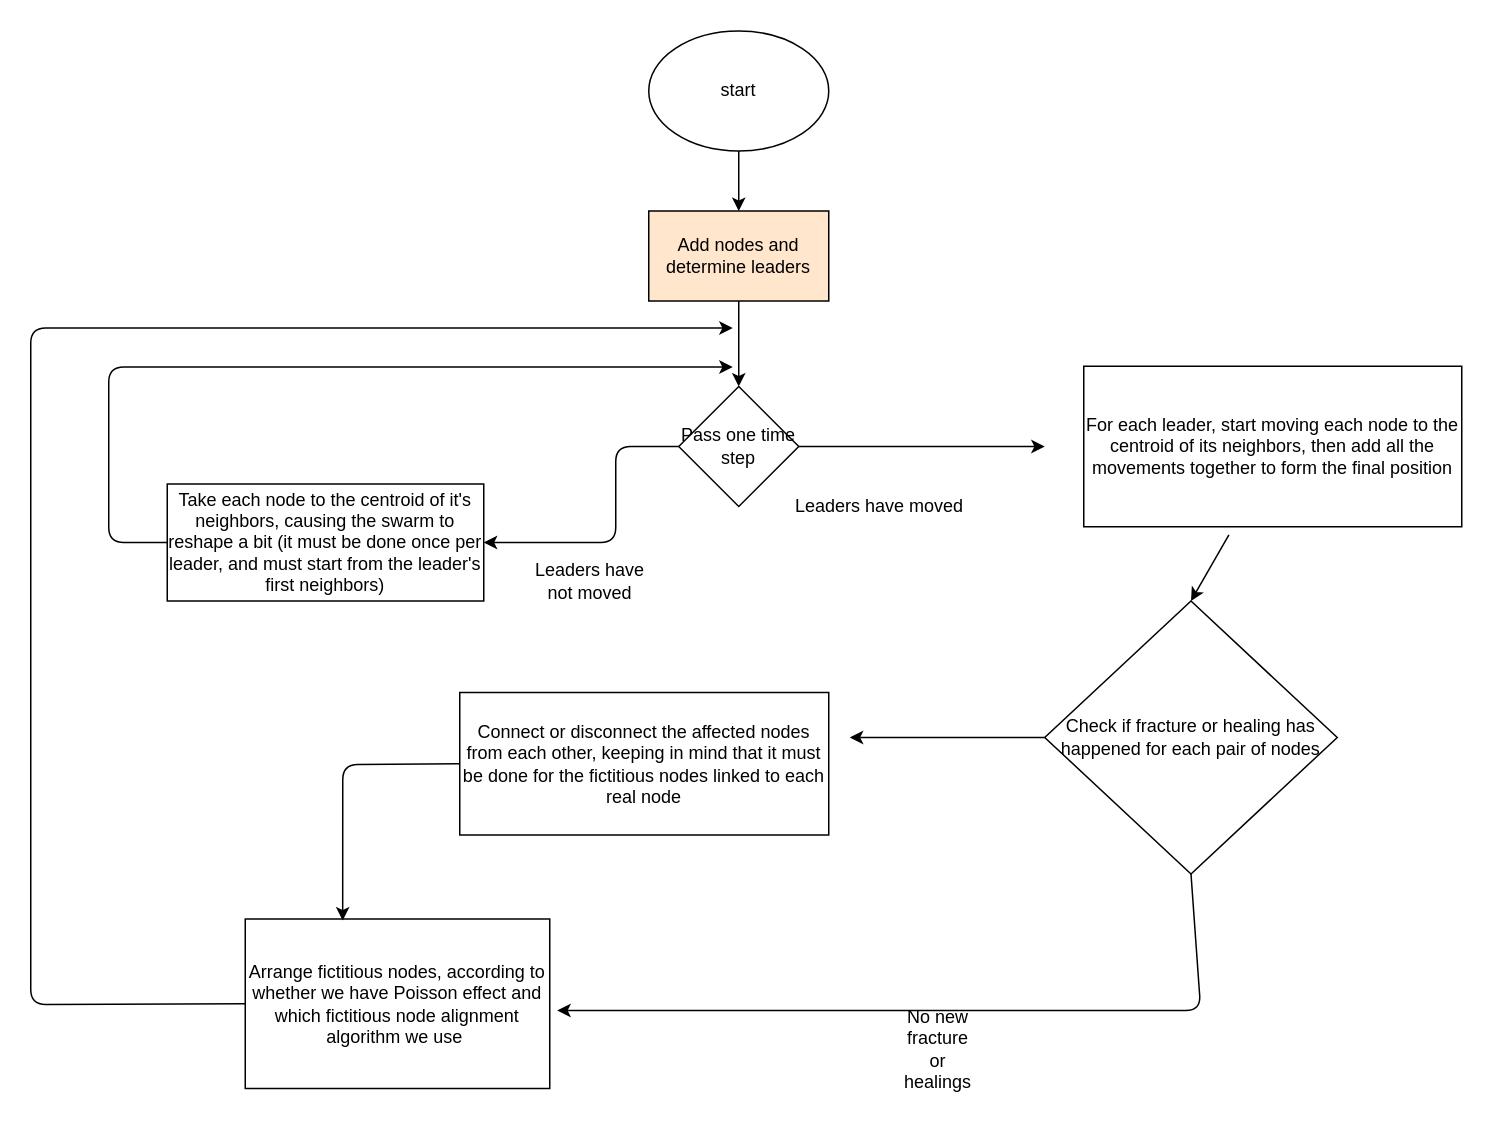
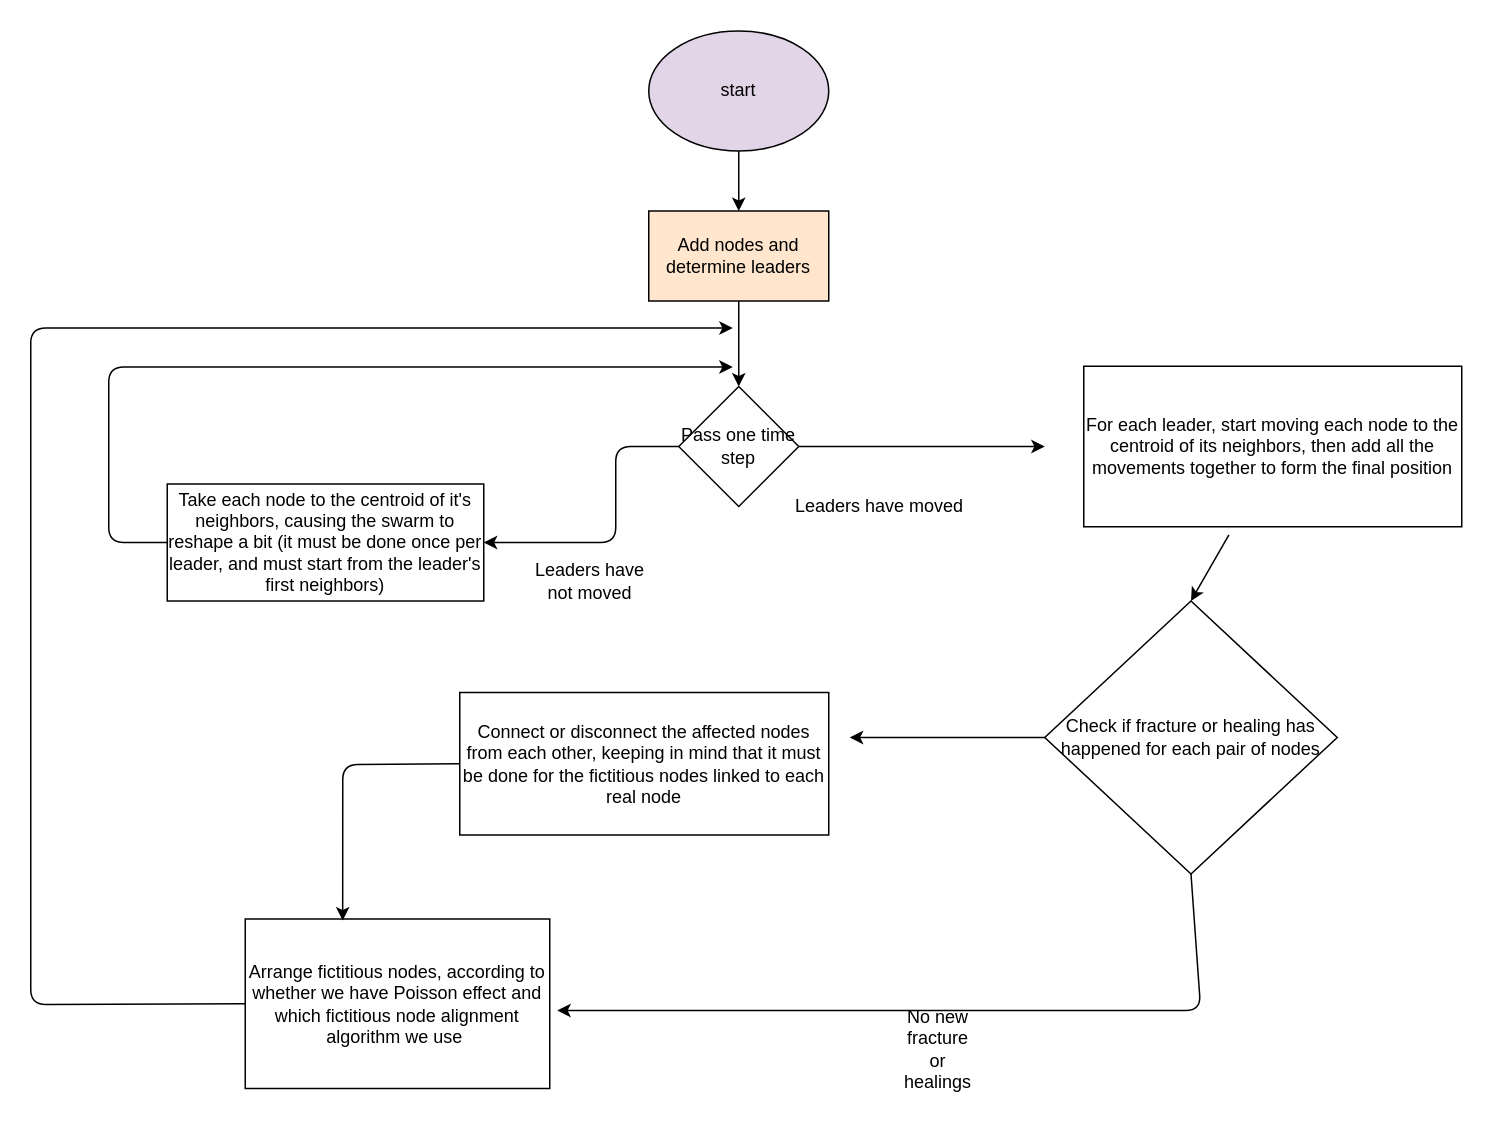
(739, 91) -> (739, 91)
